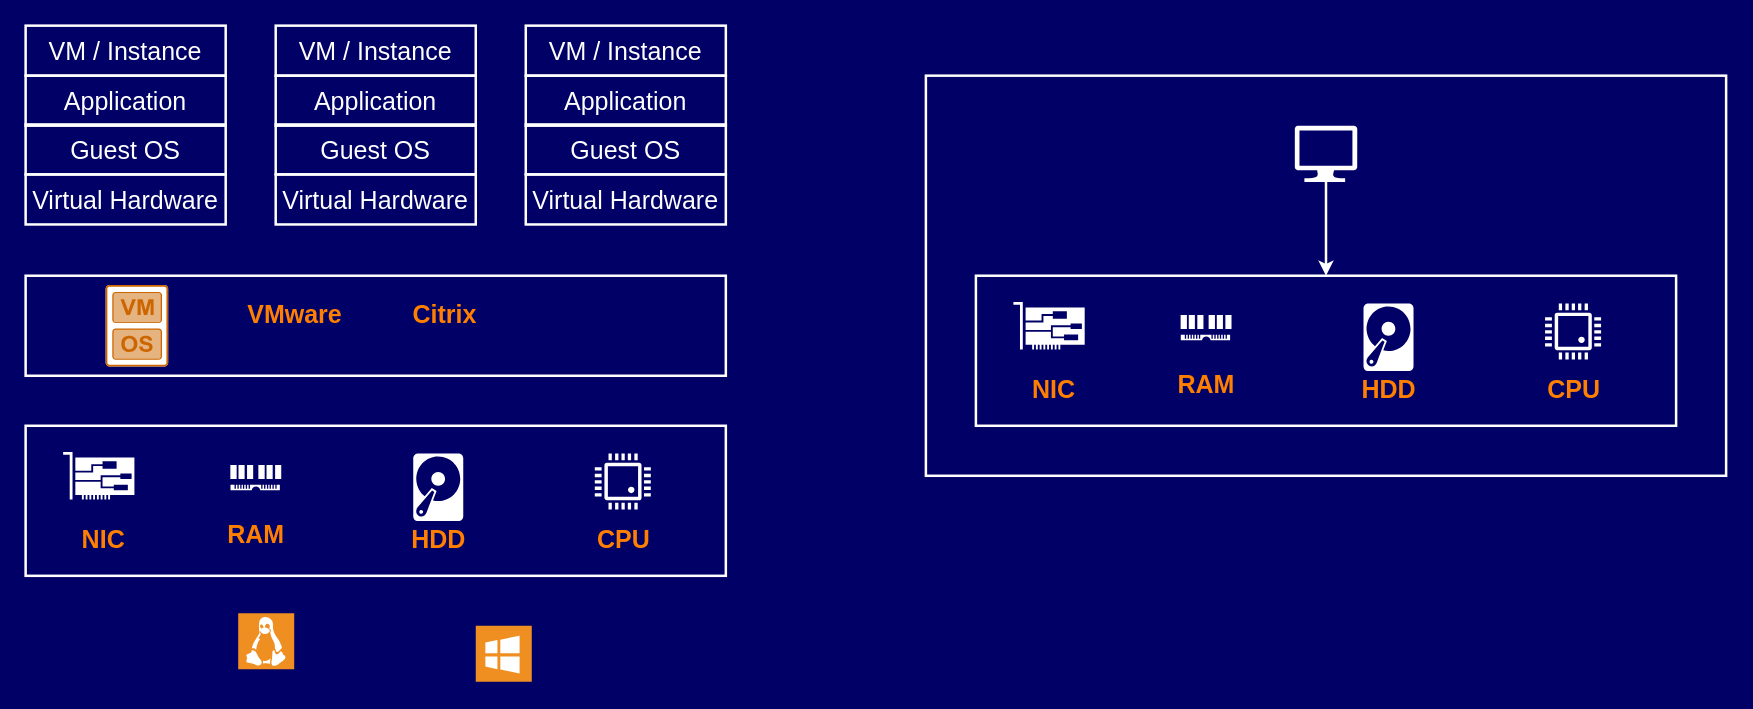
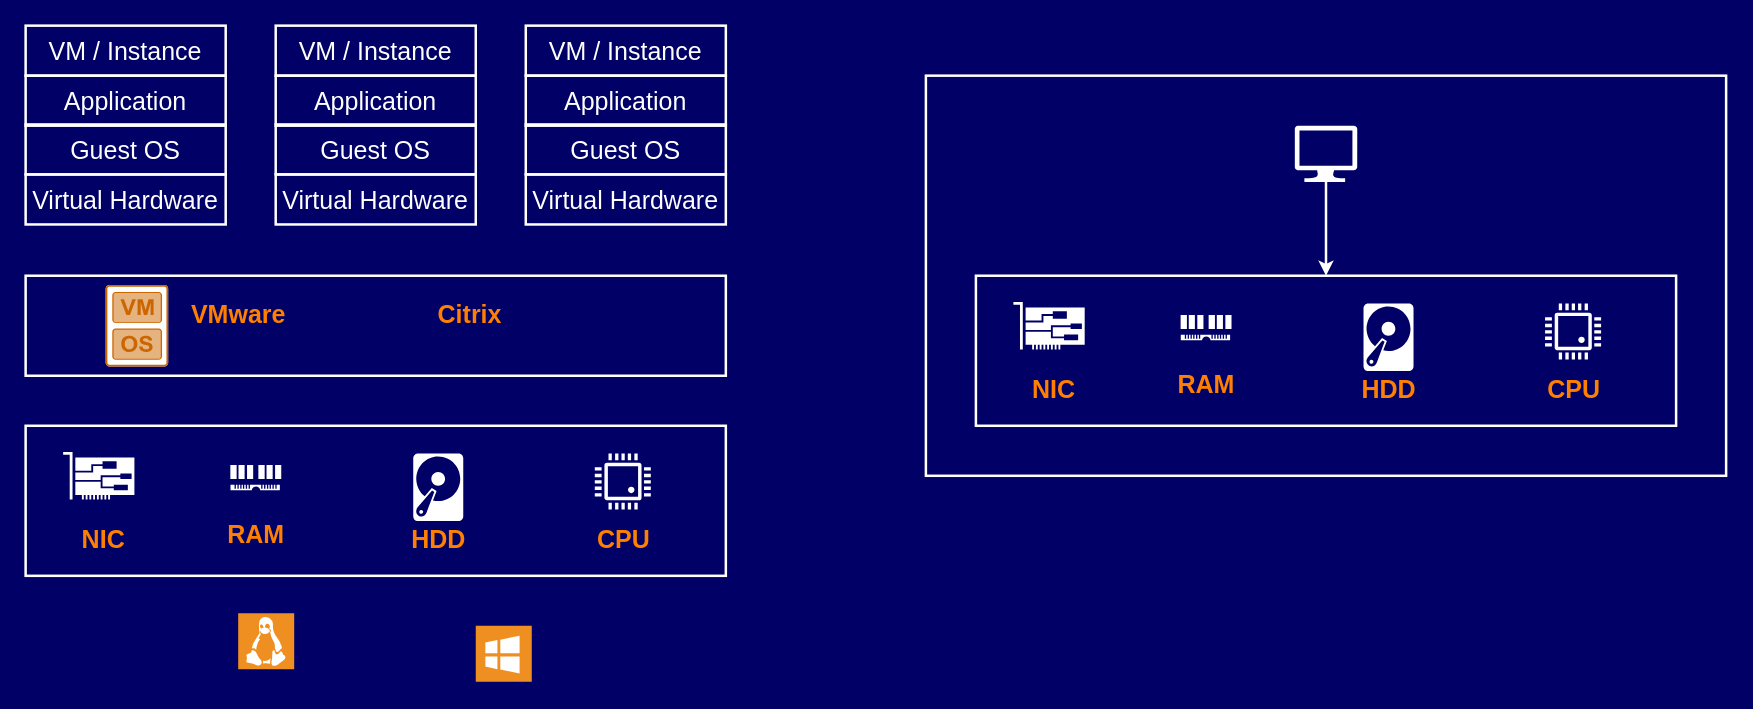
(294, 313) -> (238, 313)
(444, 313) -> (469, 313)
